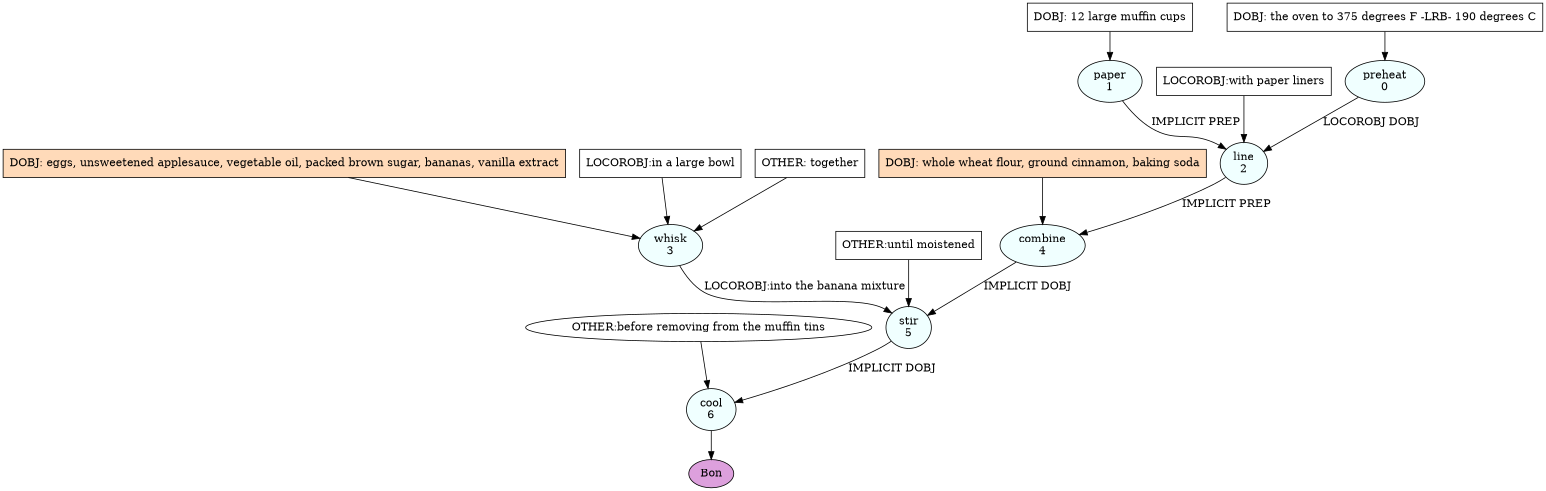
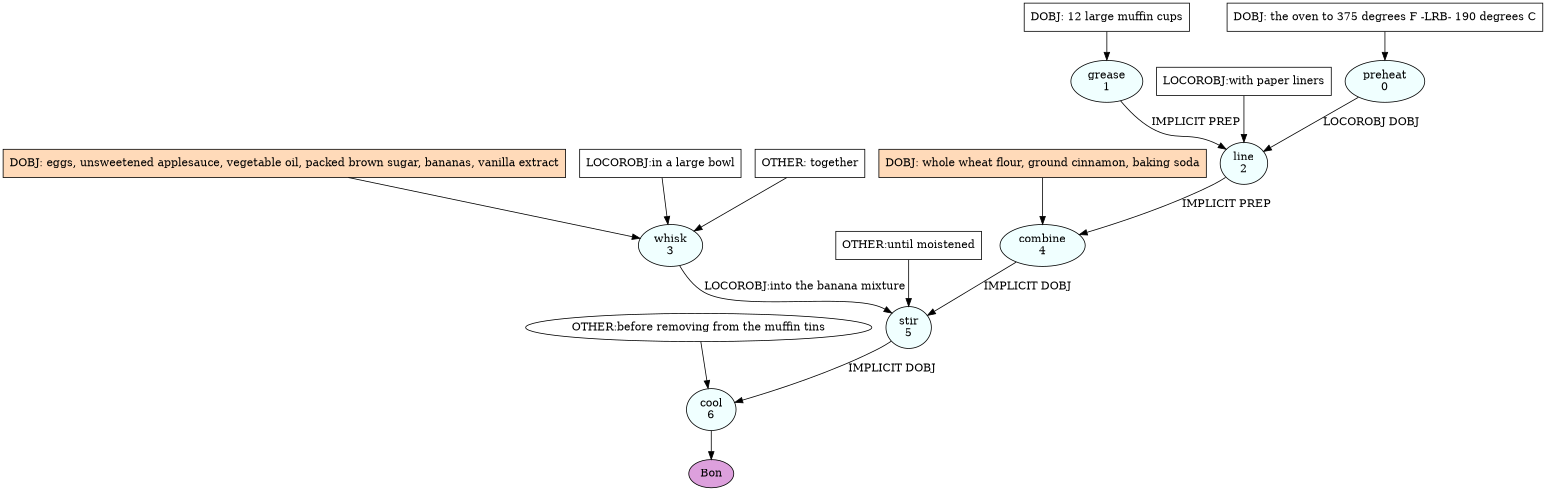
(1110, 81) -> (1107, 81)
